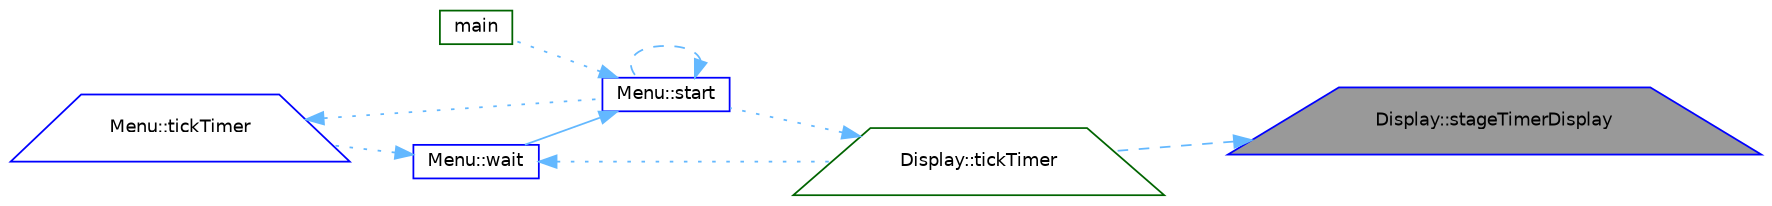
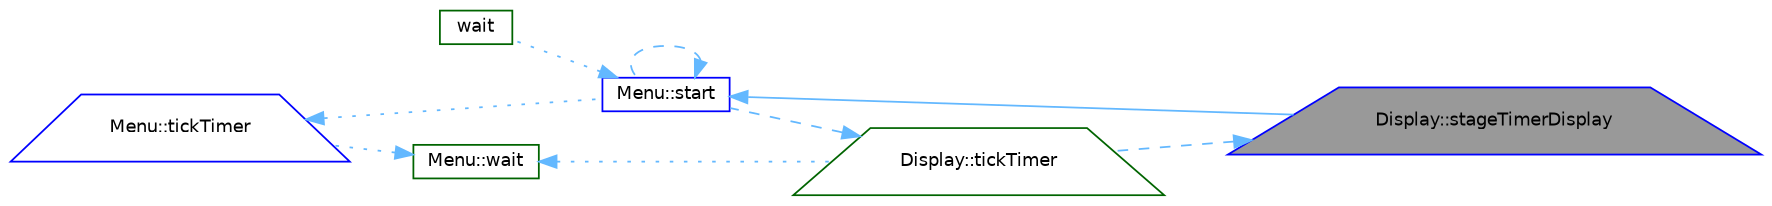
(476, 27) -> (476, 27)
(786, 120) -> (786, 120)
(562, 131) -> (1021, 106)
(476, 162) -> (476, 162)
